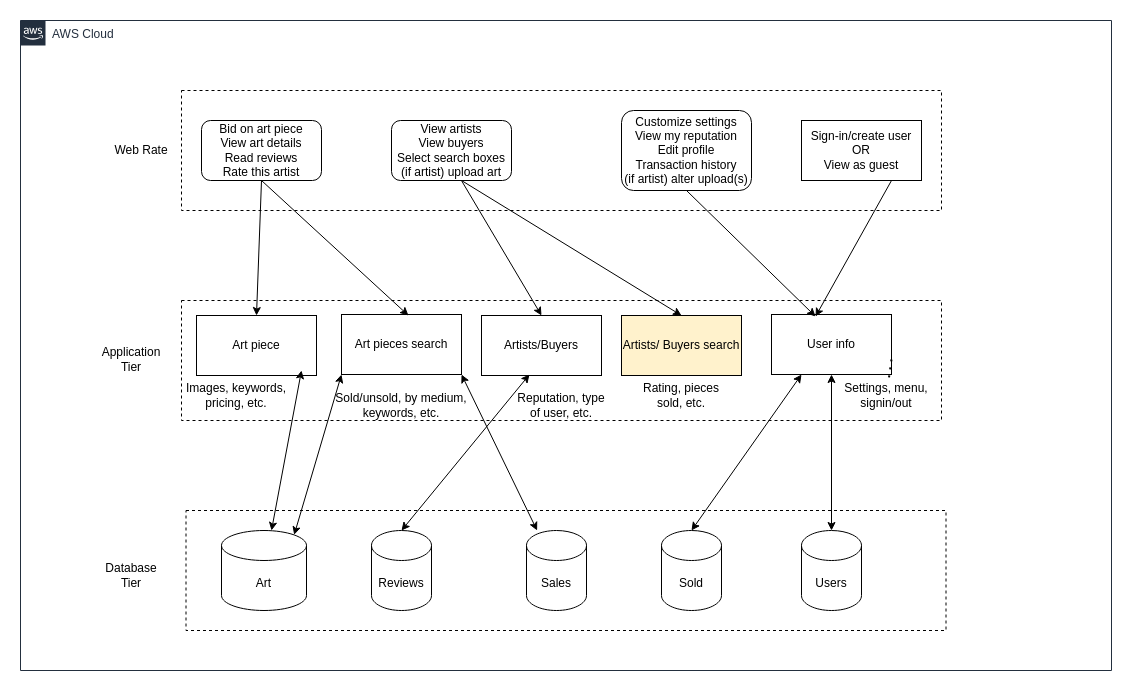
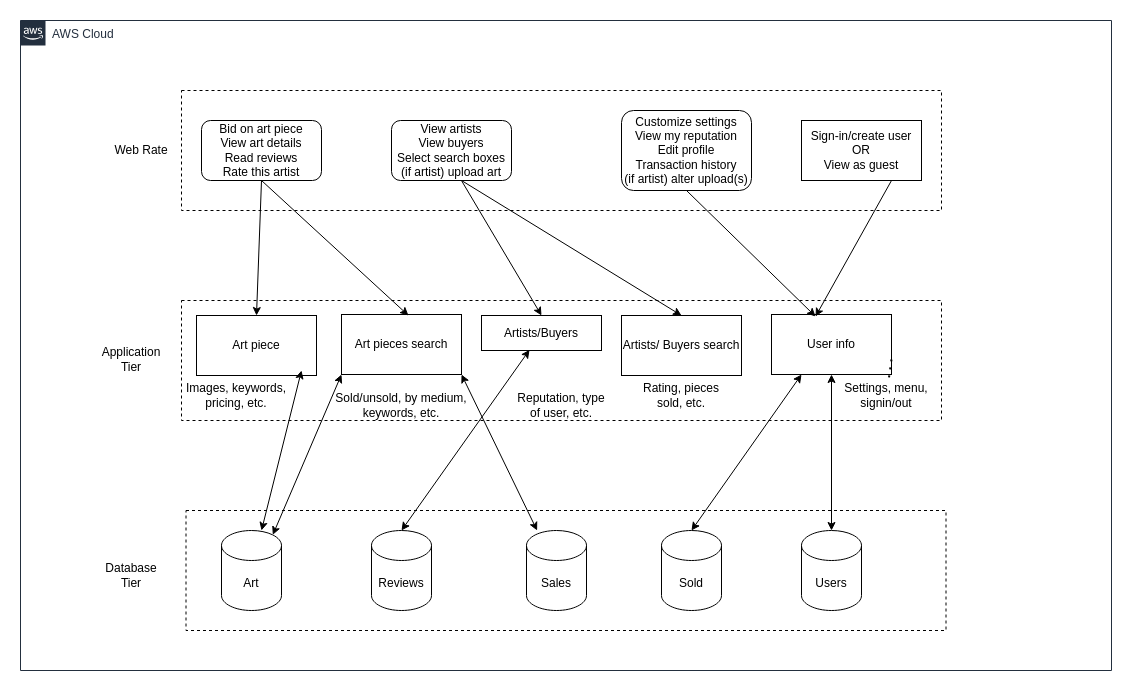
(542, 346) -> (542, 333)
(682, 346) -> (682, 346)
(264, 571) -> (252, 571)
